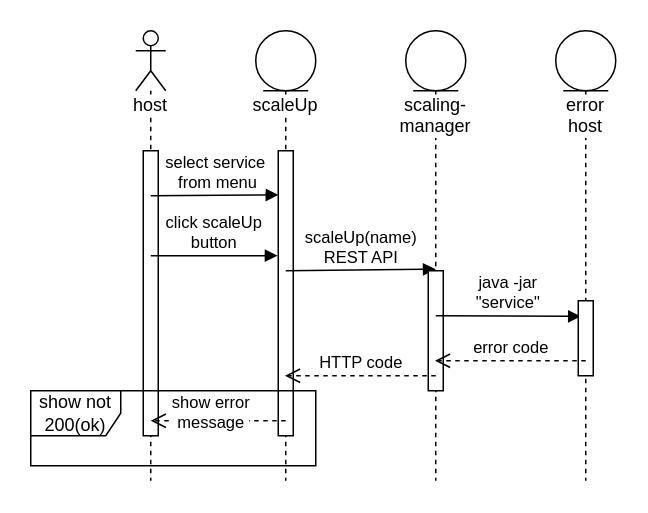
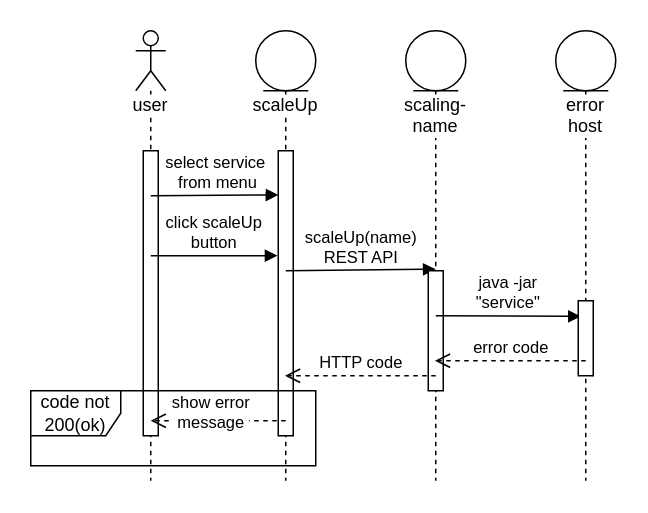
(151, 117) -> (151, 117)
(436, 128) -> (436, 117)
(76, 413) -> (76, 413)
